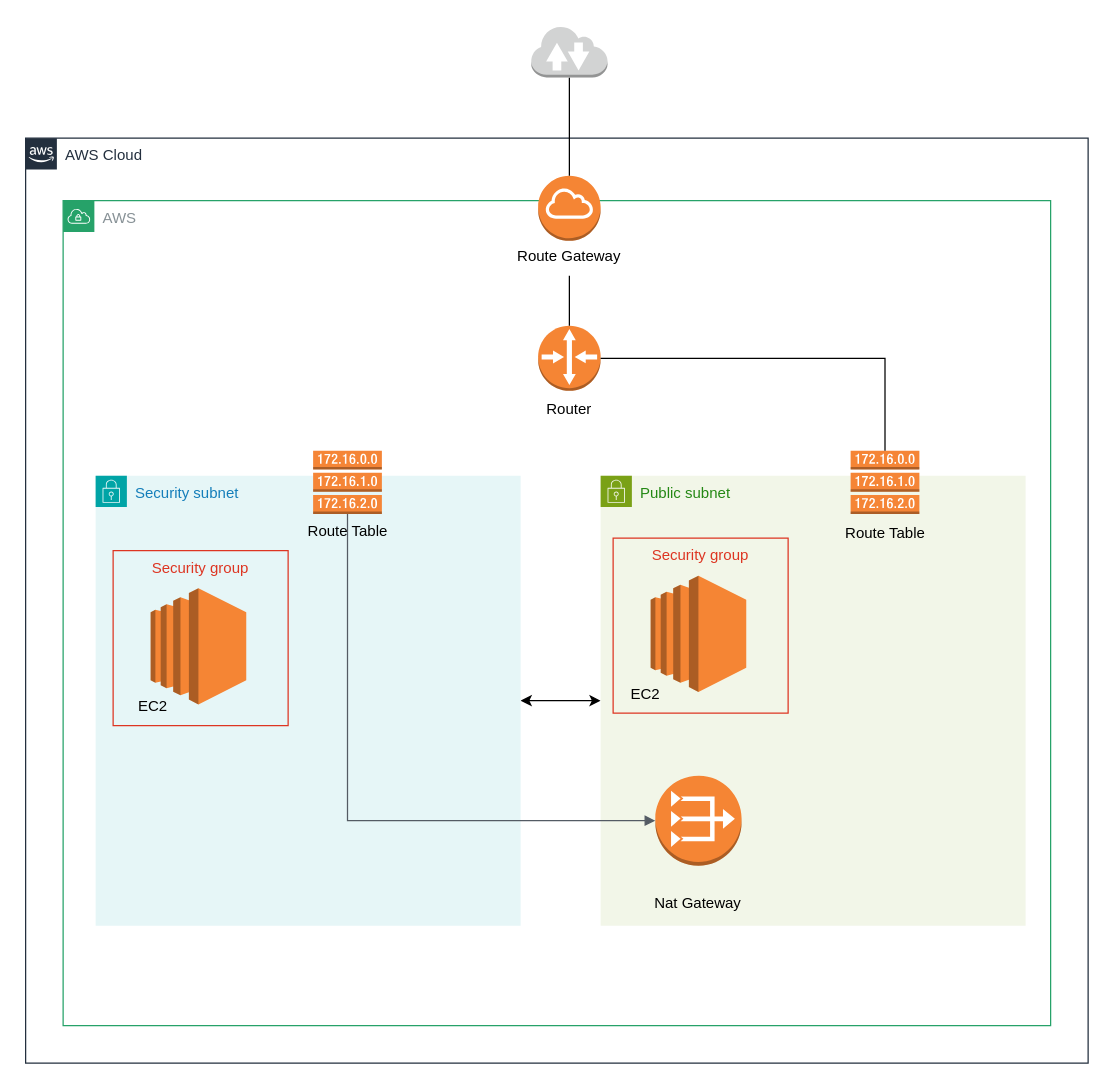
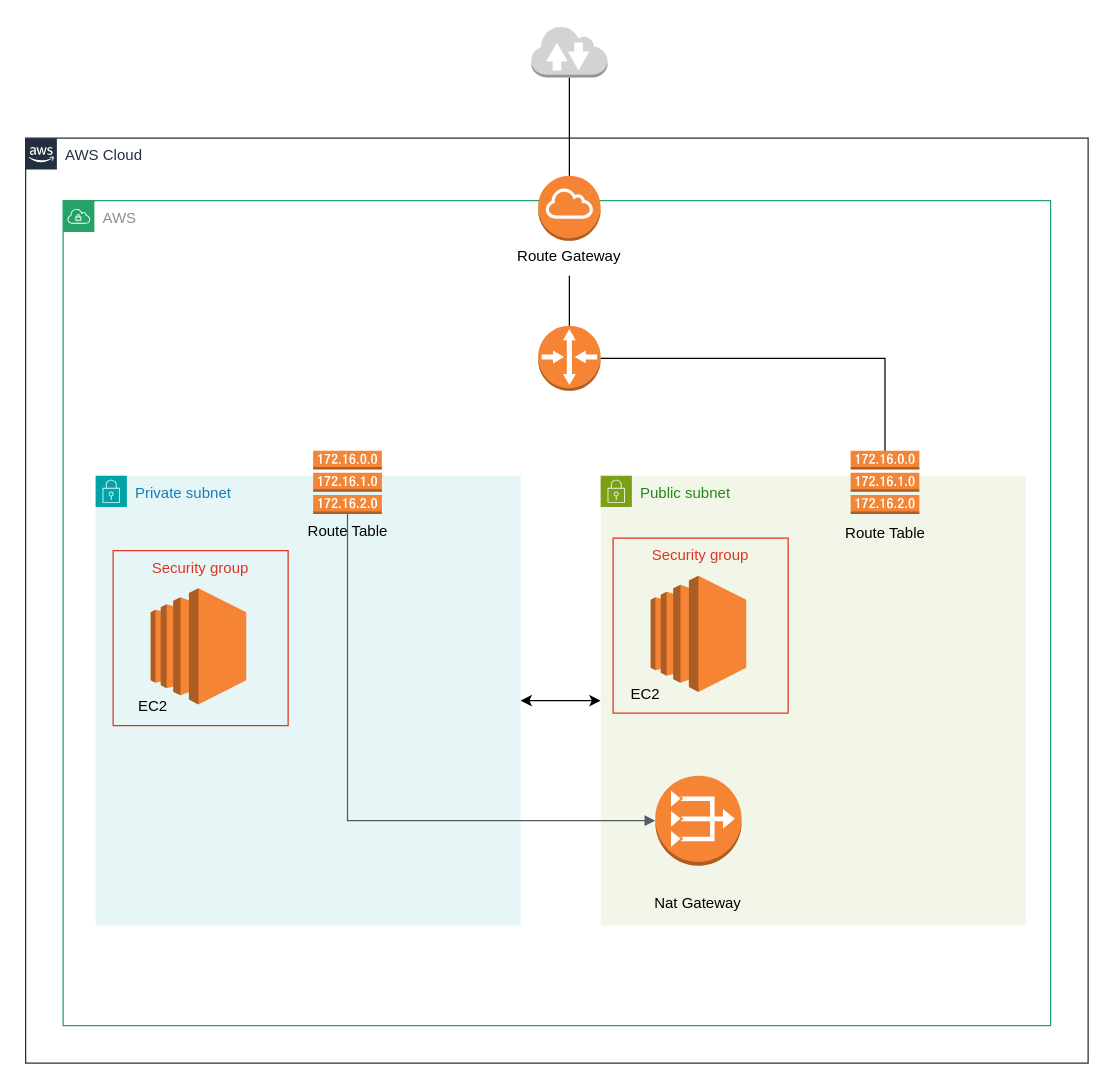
(569, 410) -> none
(195, 493) -> (191, 493)
